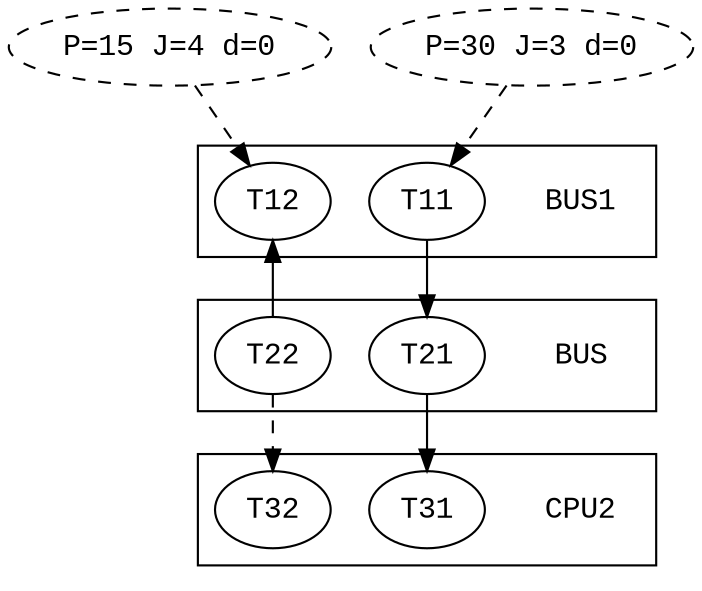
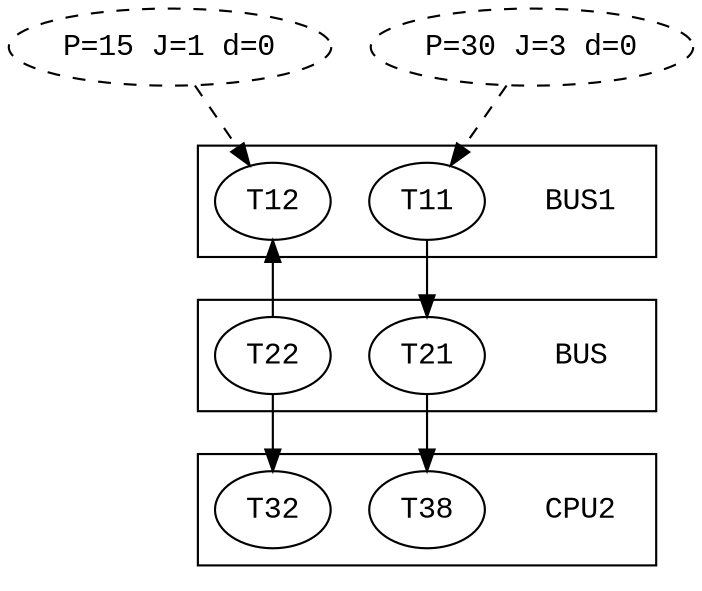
(170, 47) -> (170, 47)
(273, 425) -> (273, 425)
(427, 510) -> (427, 510)
